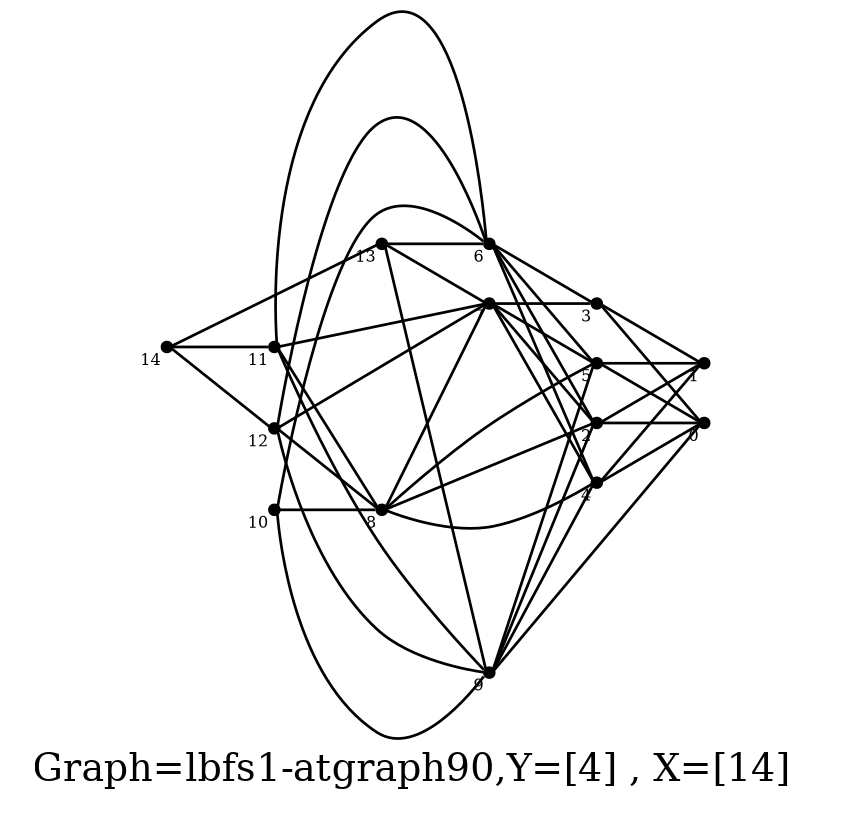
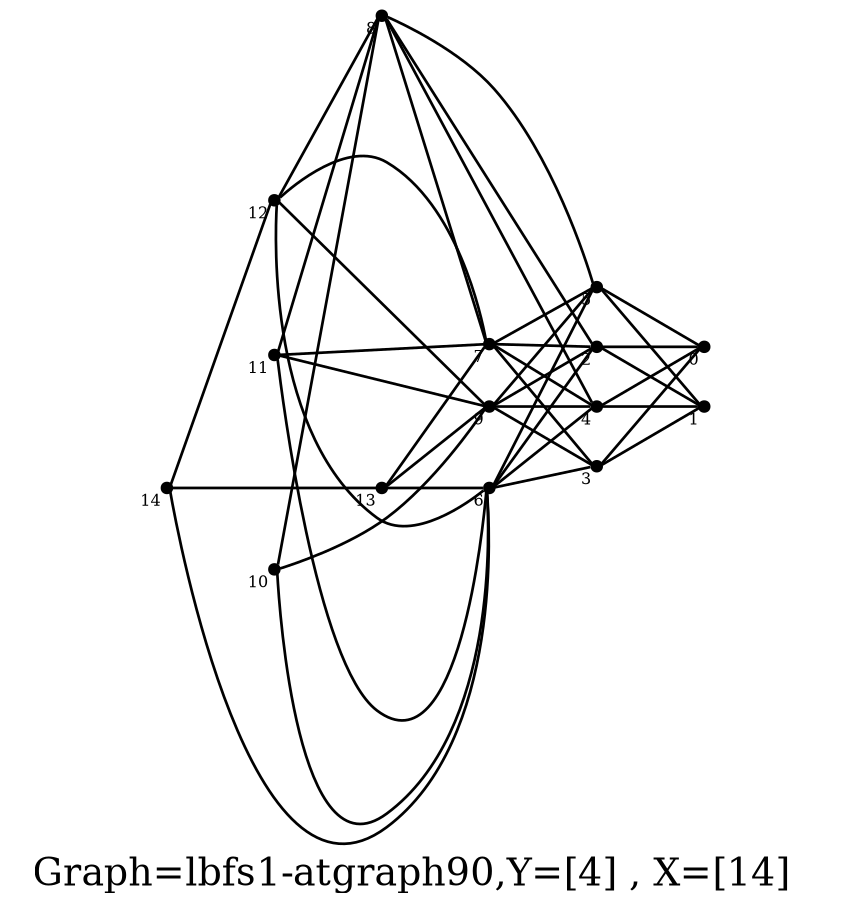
(220, 347) -> (342, 842)
(597, 548) -> (543, 437)
